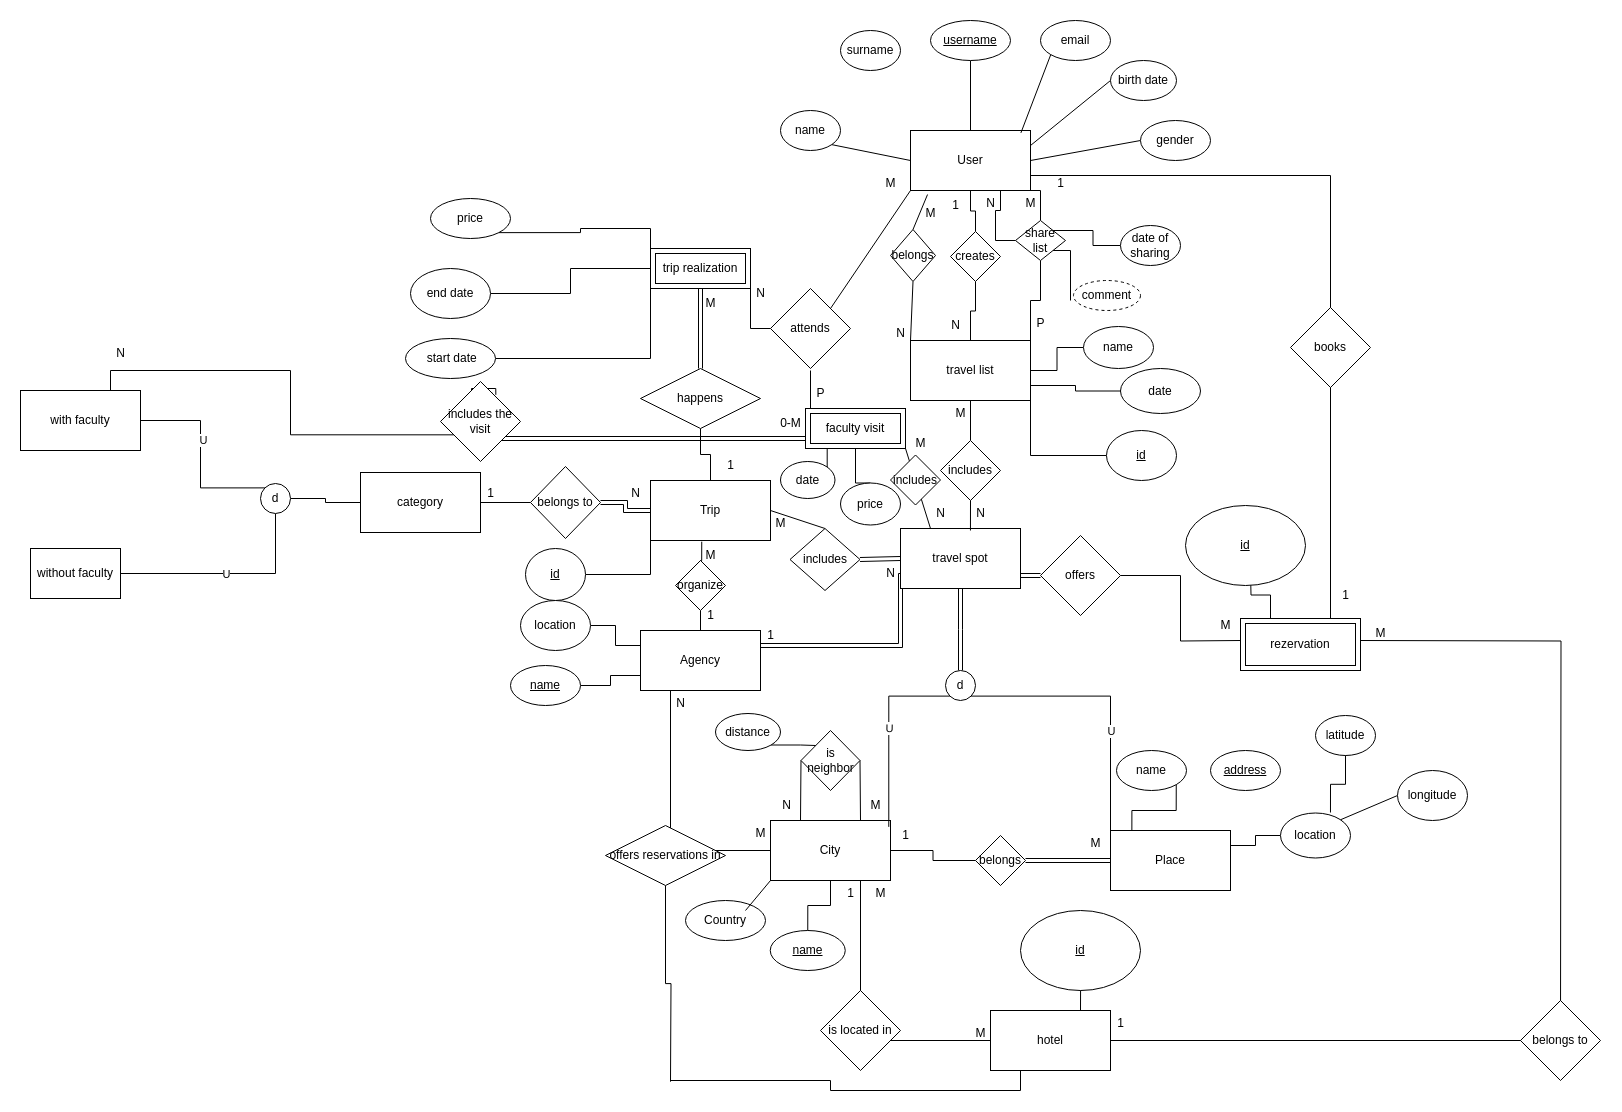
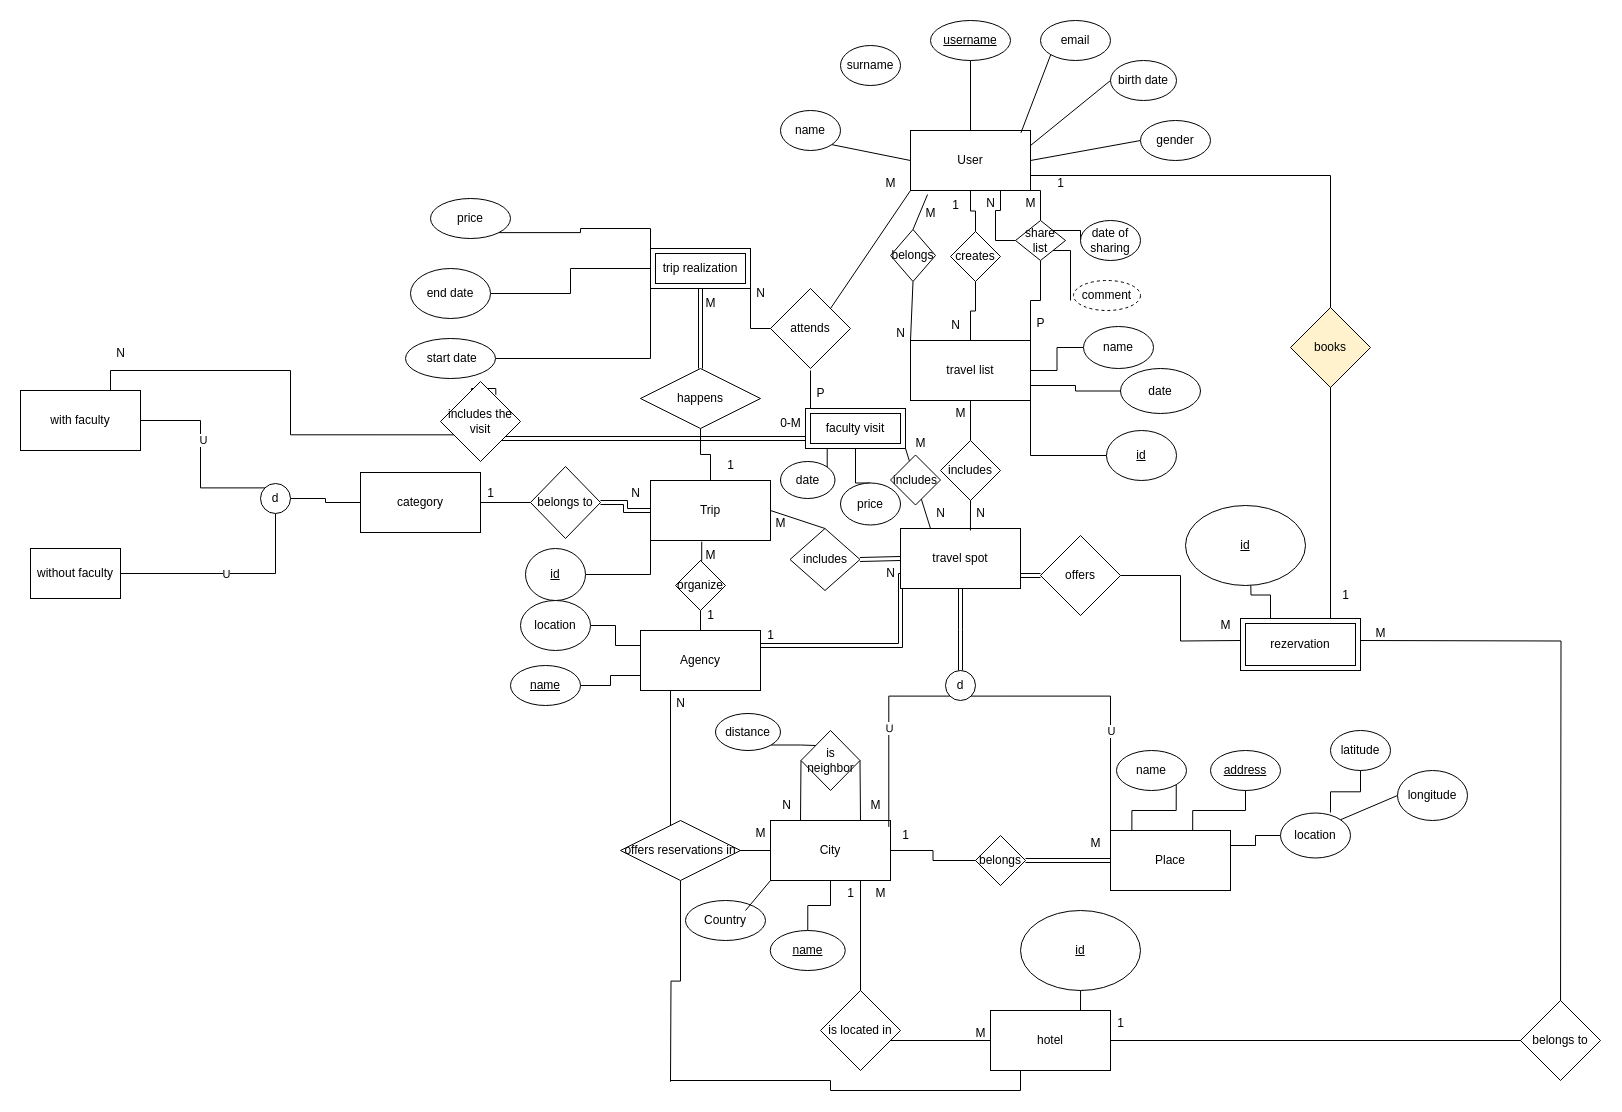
(871, 51) -> (871, 66)
(1151, 246) -> (1111, 241)
(1331, 348) -> (1331, 348)
(1346, 736) -> (1361, 751)
none -> (1220, 811)
(666, 856) -> (681, 851)
